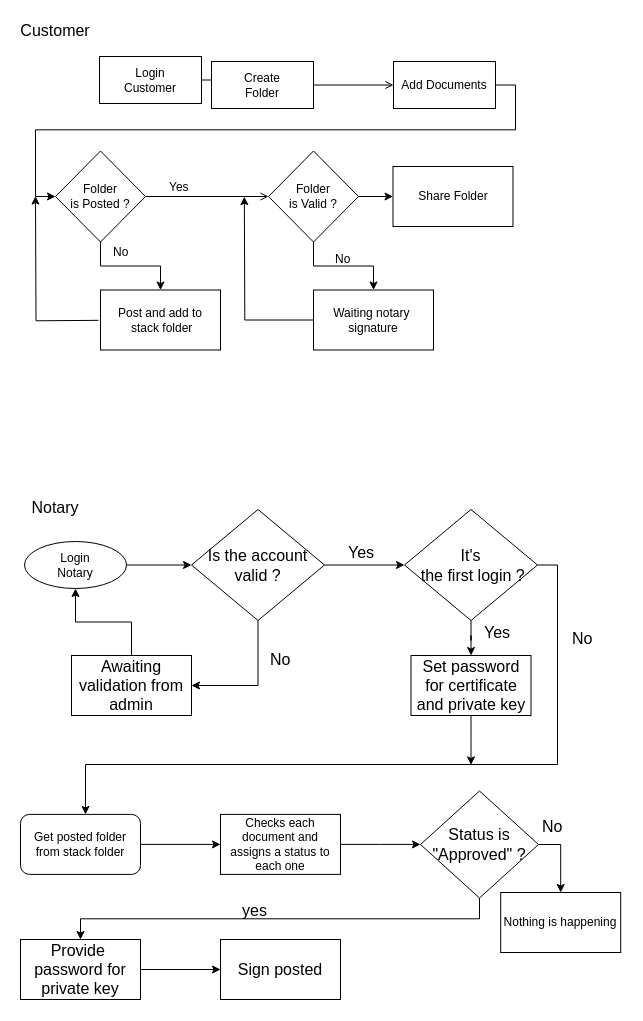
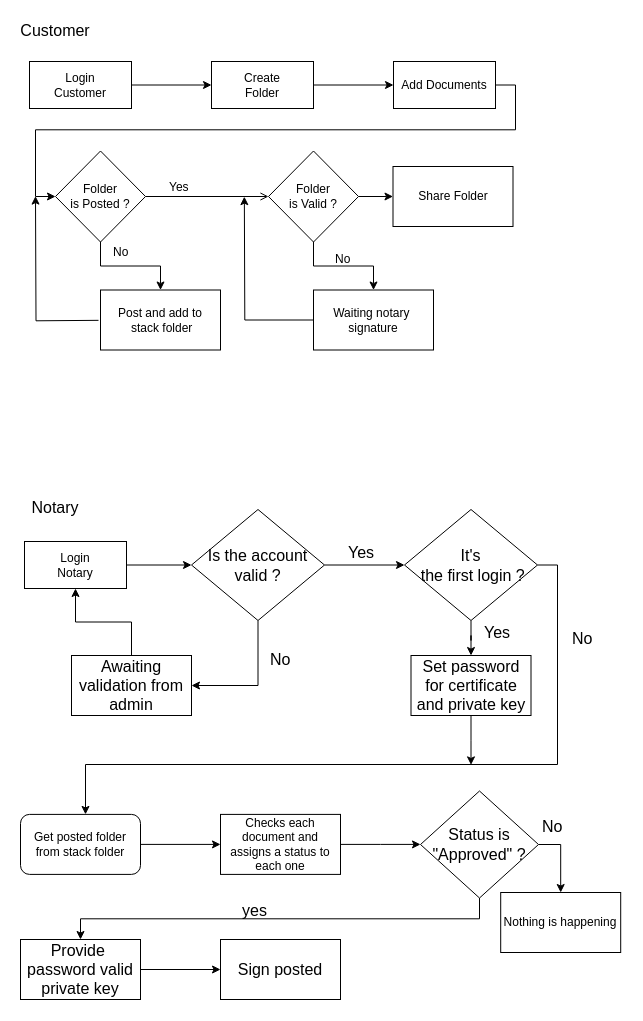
(151, 80) -> (81, 85)
(386, 85) -> (385, 85)
(76, 565) -> (76, 565)
(81, 970) -> (81, 970)
